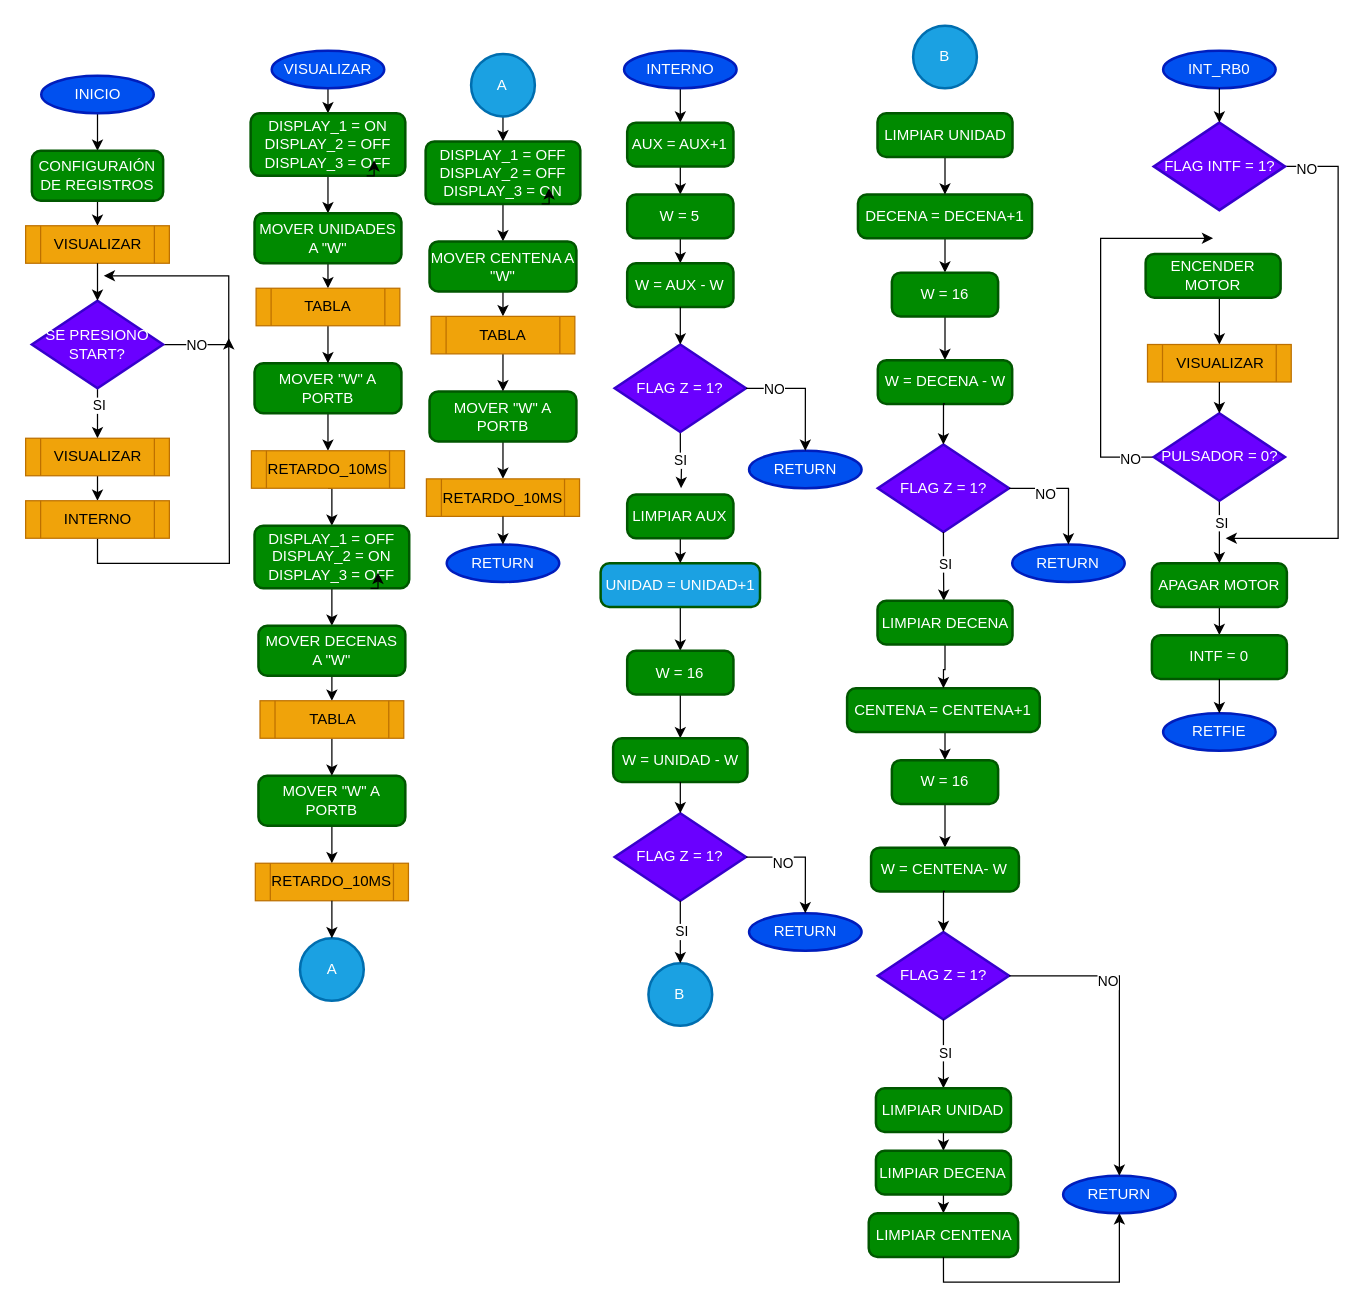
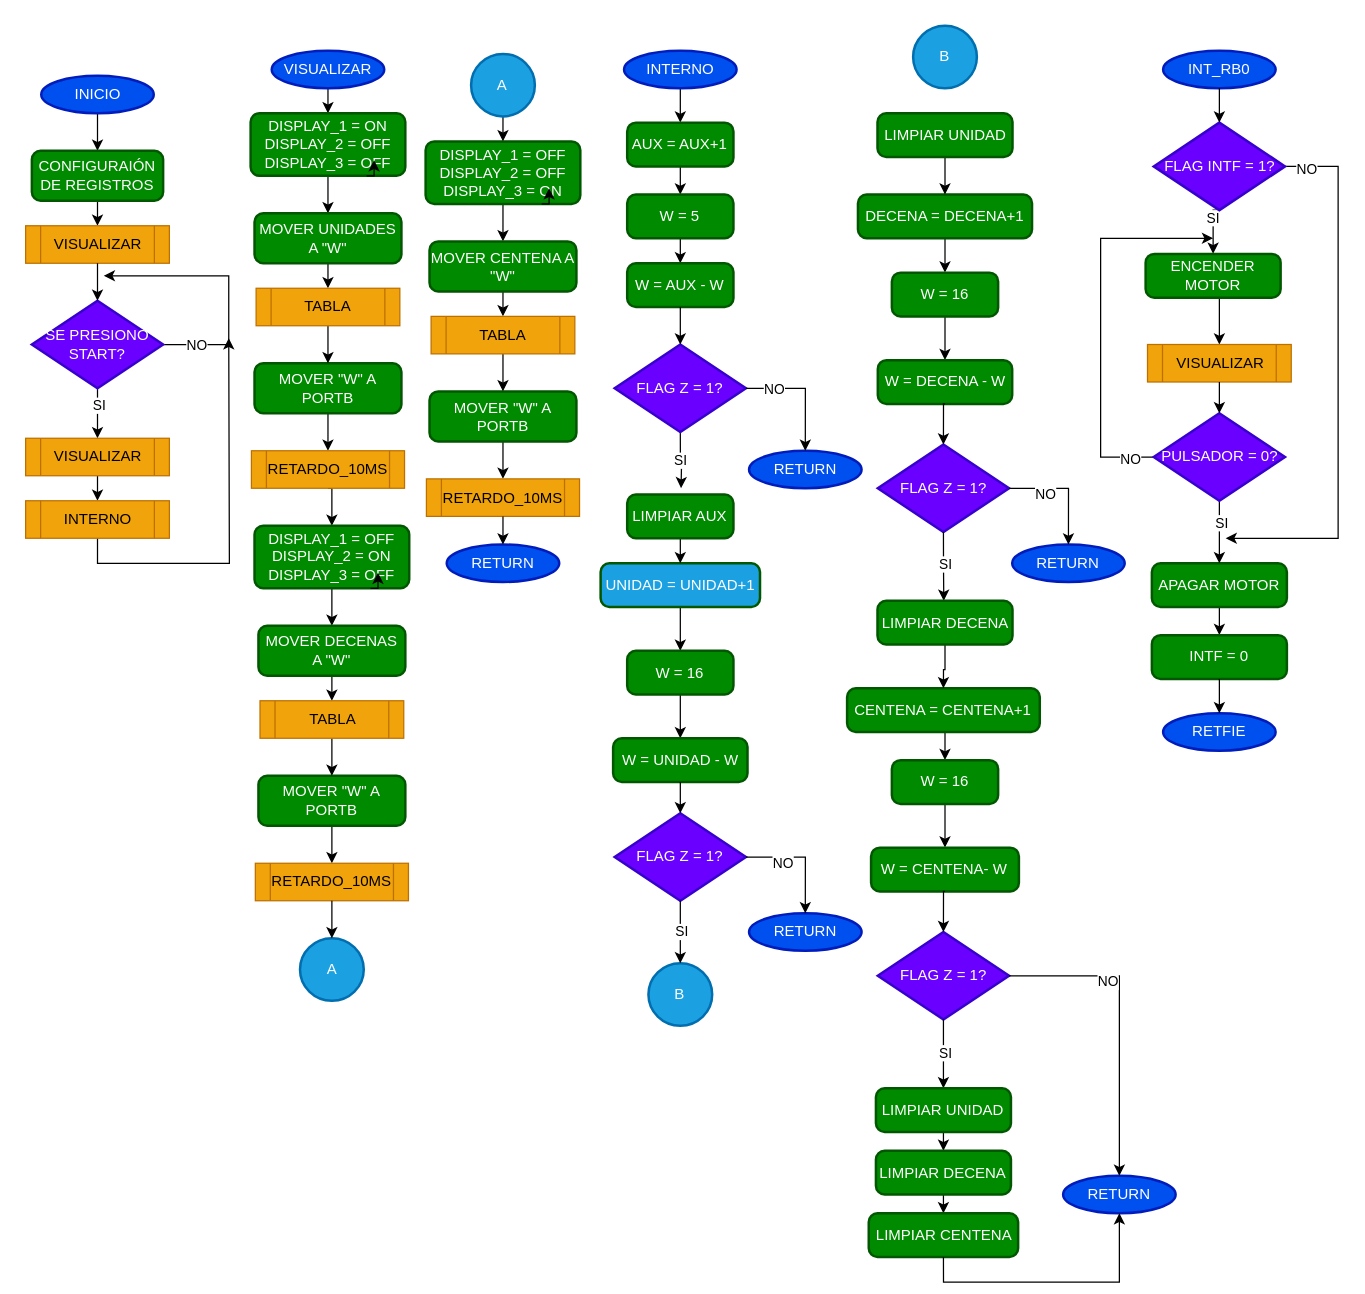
none -> (1213, 226)
